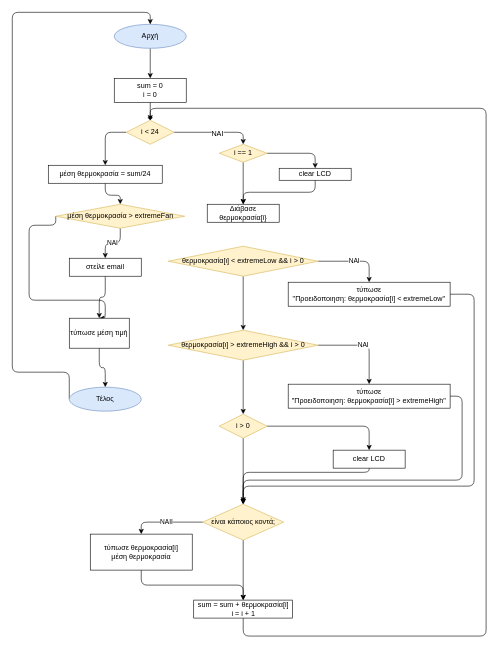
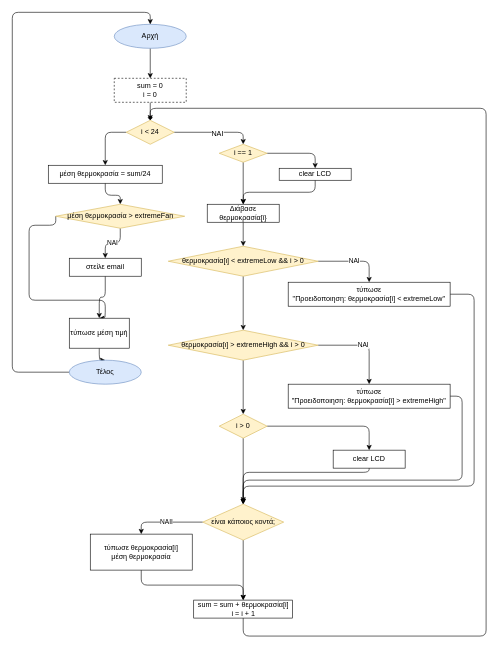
(150, 90) -> (150, 90)
none -> (243, 240)
(105, 399) -> (105, 372)
